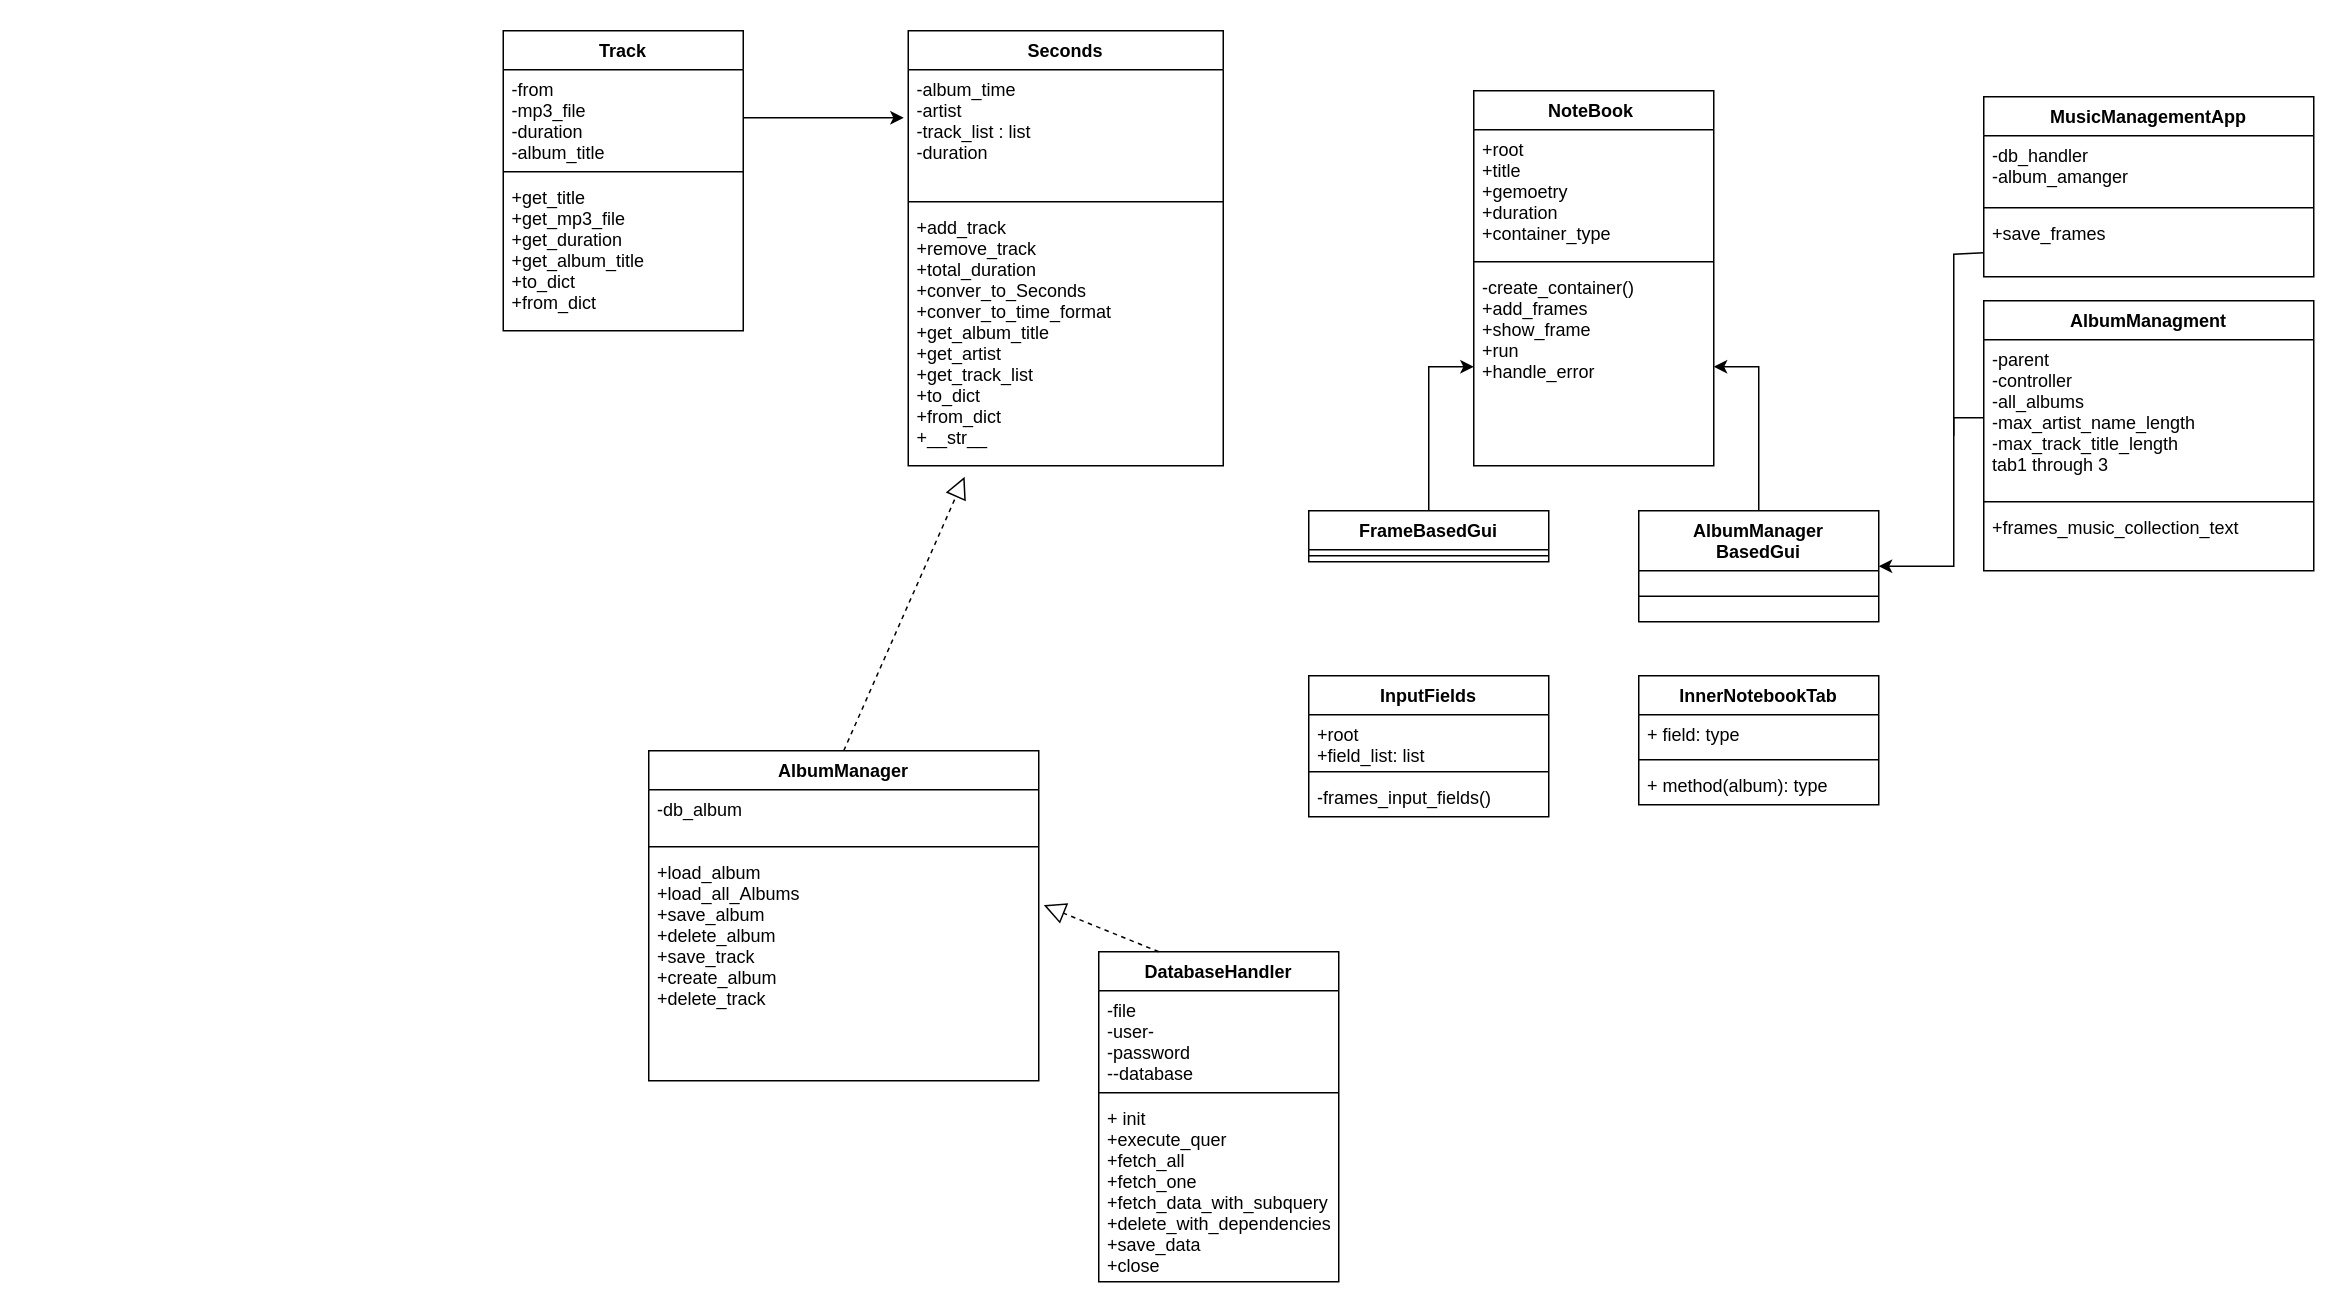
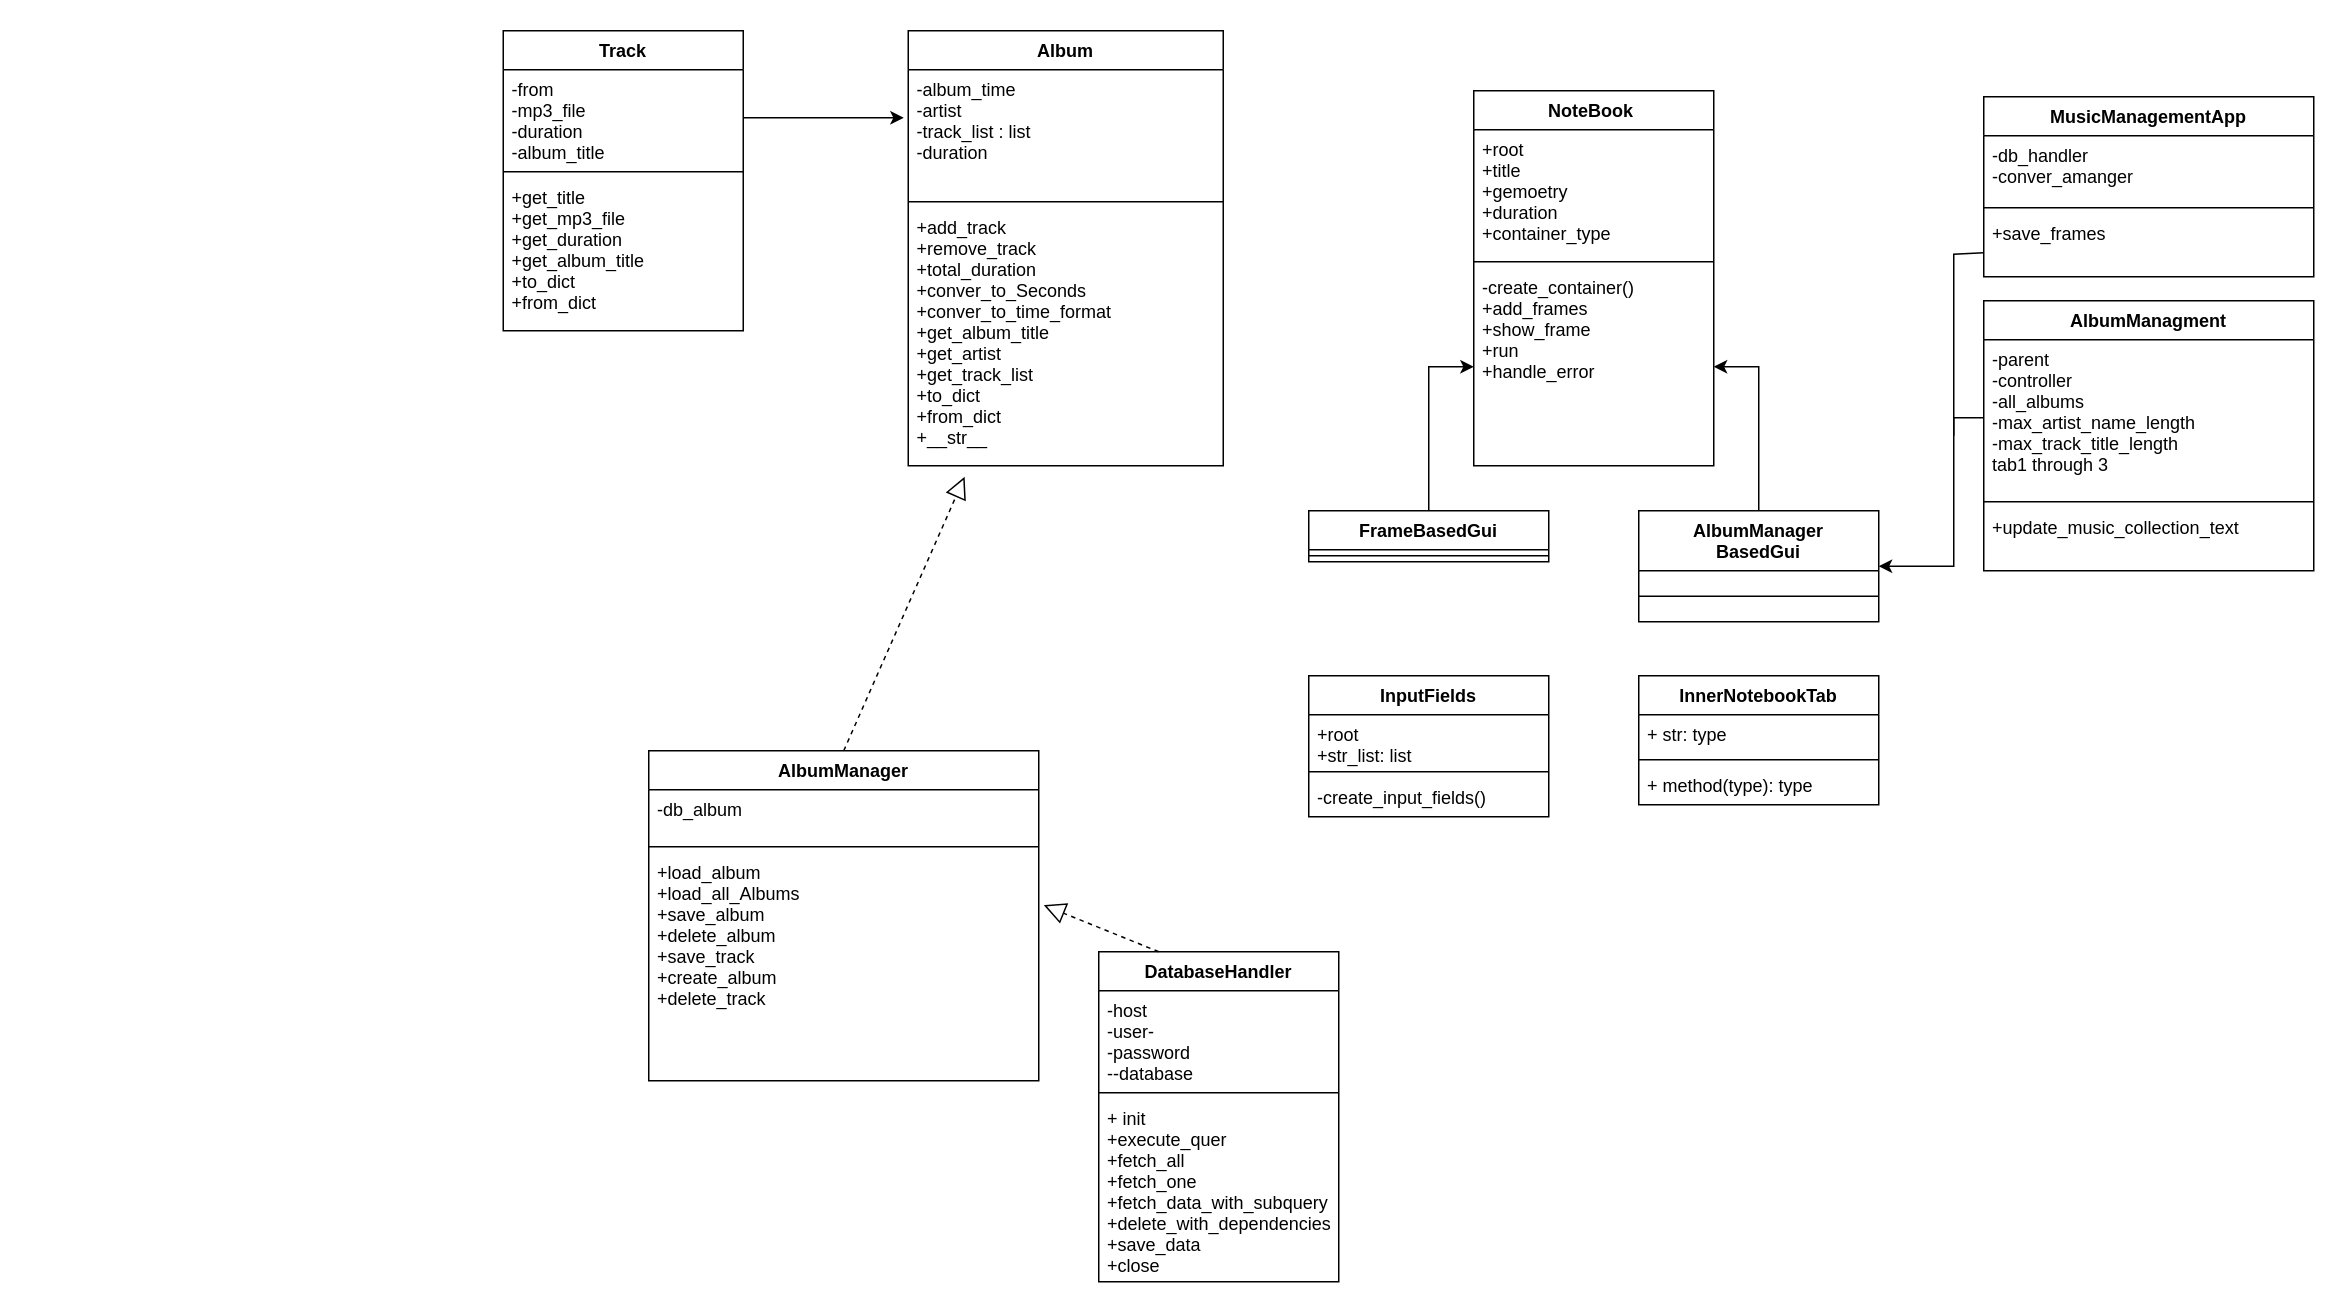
(1065, 51) -> (1065, 51)
(2045, 156) -> (2045, 156)
(2129, 528) -> (2129, 528)
(1342, 735) -> (1342, 735)
(1701, 735) -> (1695, 735)
(1743, 786) -> (1741, 786)
(1421, 798) -> (1421, 798)
(1128, 1011) -> (1132, 1011)
